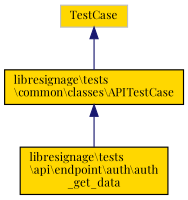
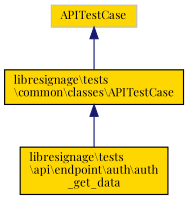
(94, 16) -> (94, 16)
